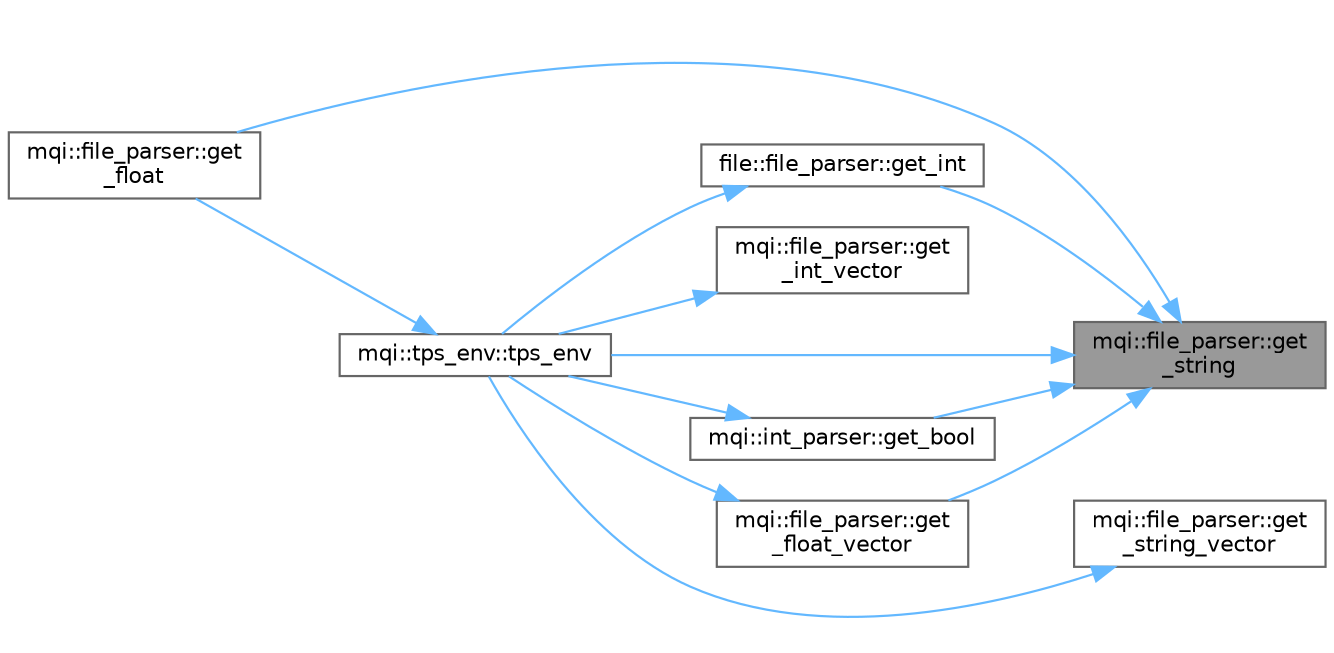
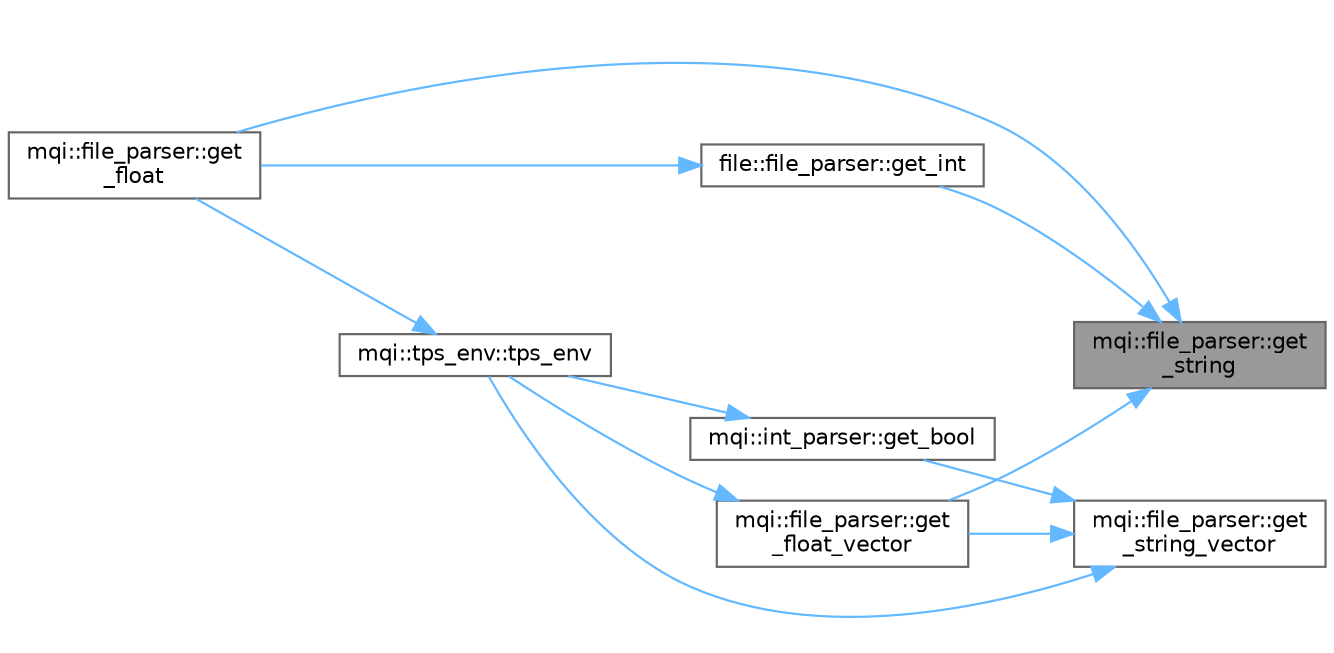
(608, 254) -> (470, 165)
(843, 260) -> none
(831, 355) -> none
(992, 404) -> (975, 474)
none -> (1010, 534)
